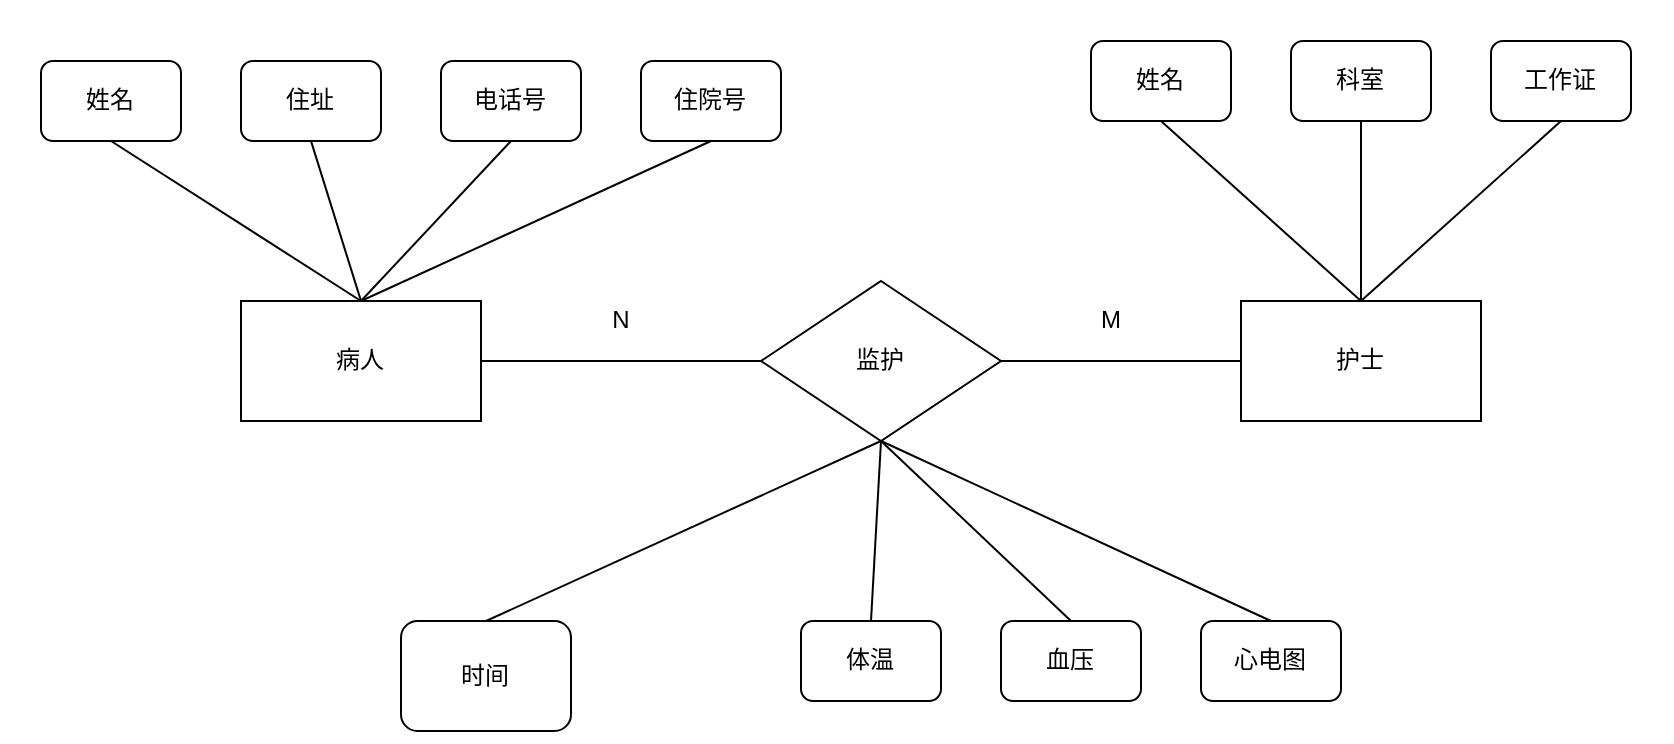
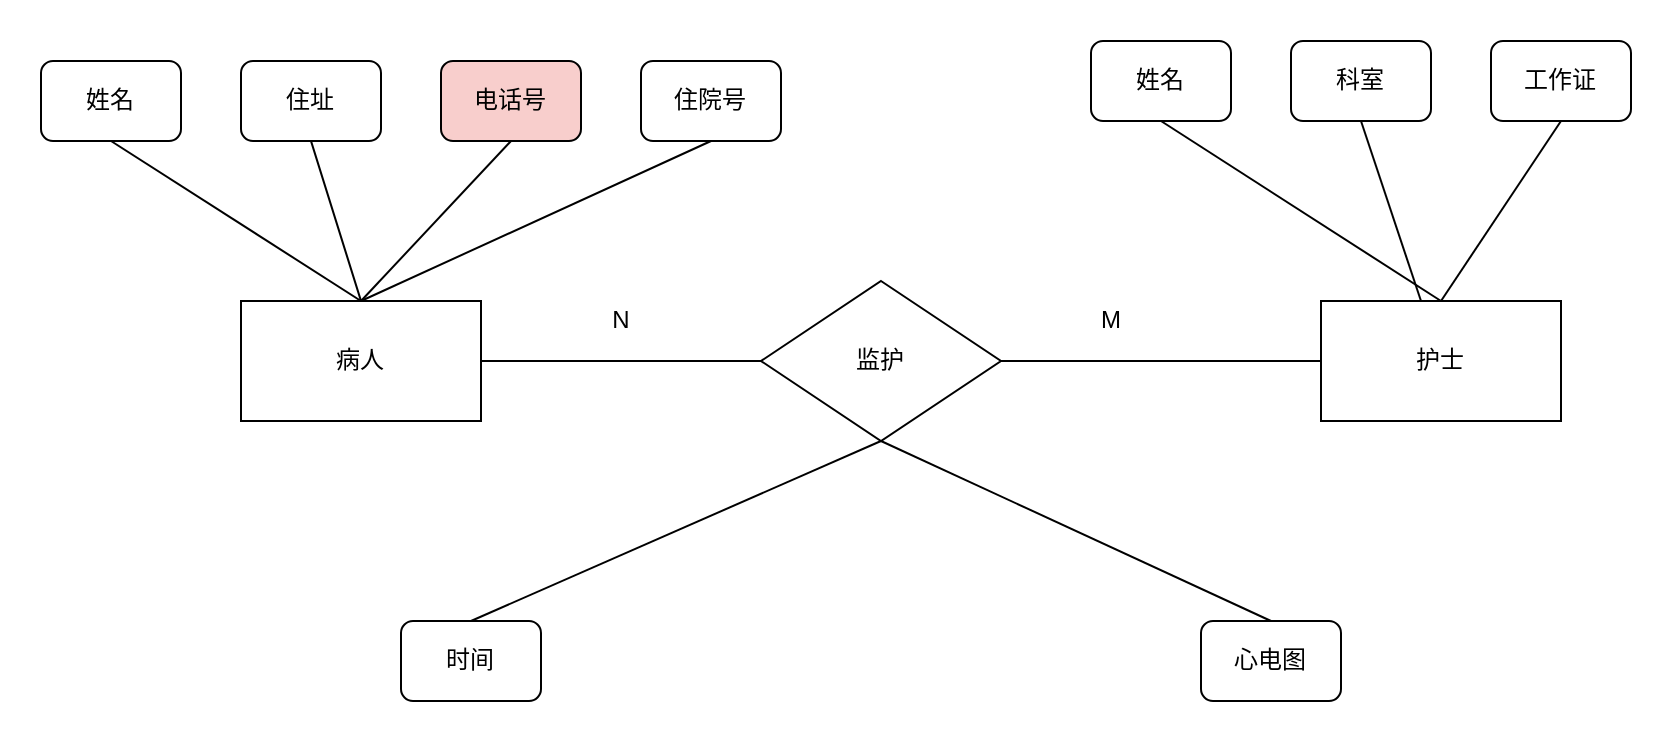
(511, 101) -> (511, 101)
(1361, 361) -> (1441, 361)
(876, 533) -> none
(979, 533) -> none
(871, 661) -> none
(1071, 661) -> none
(486, 676) -> (471, 661)
